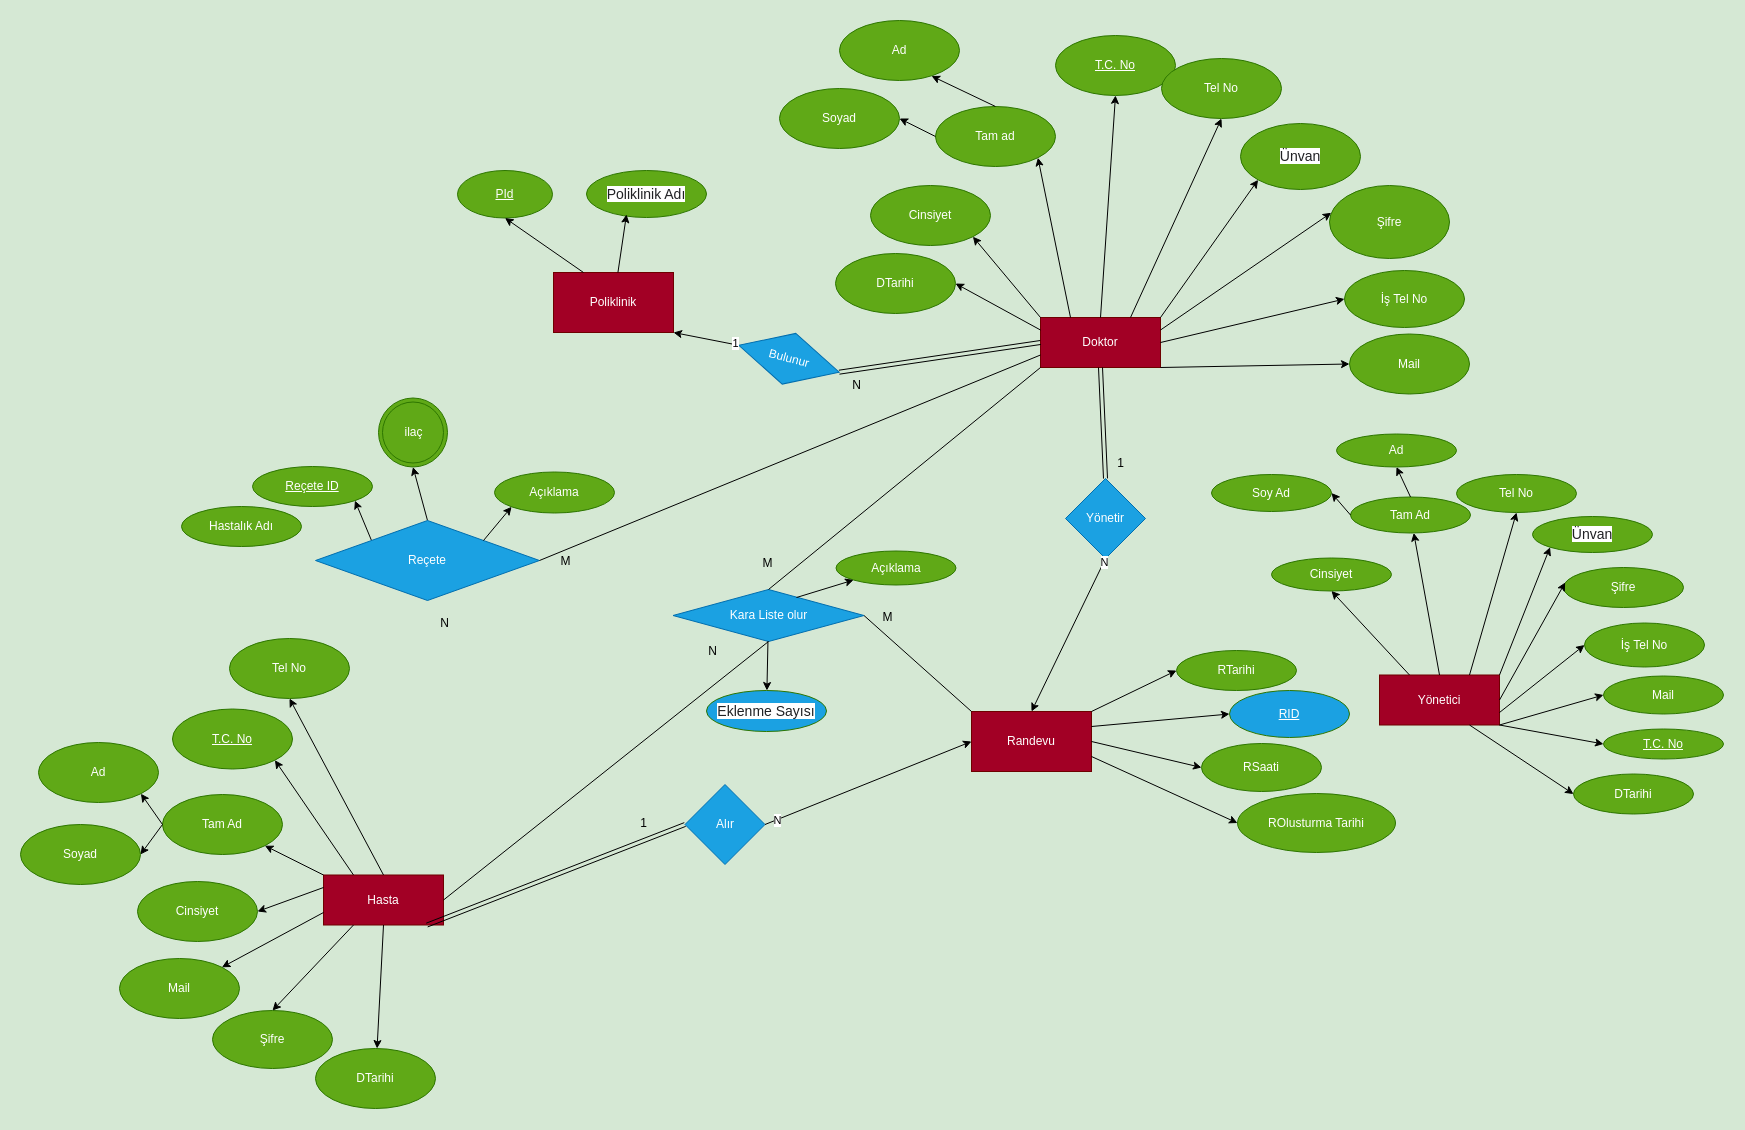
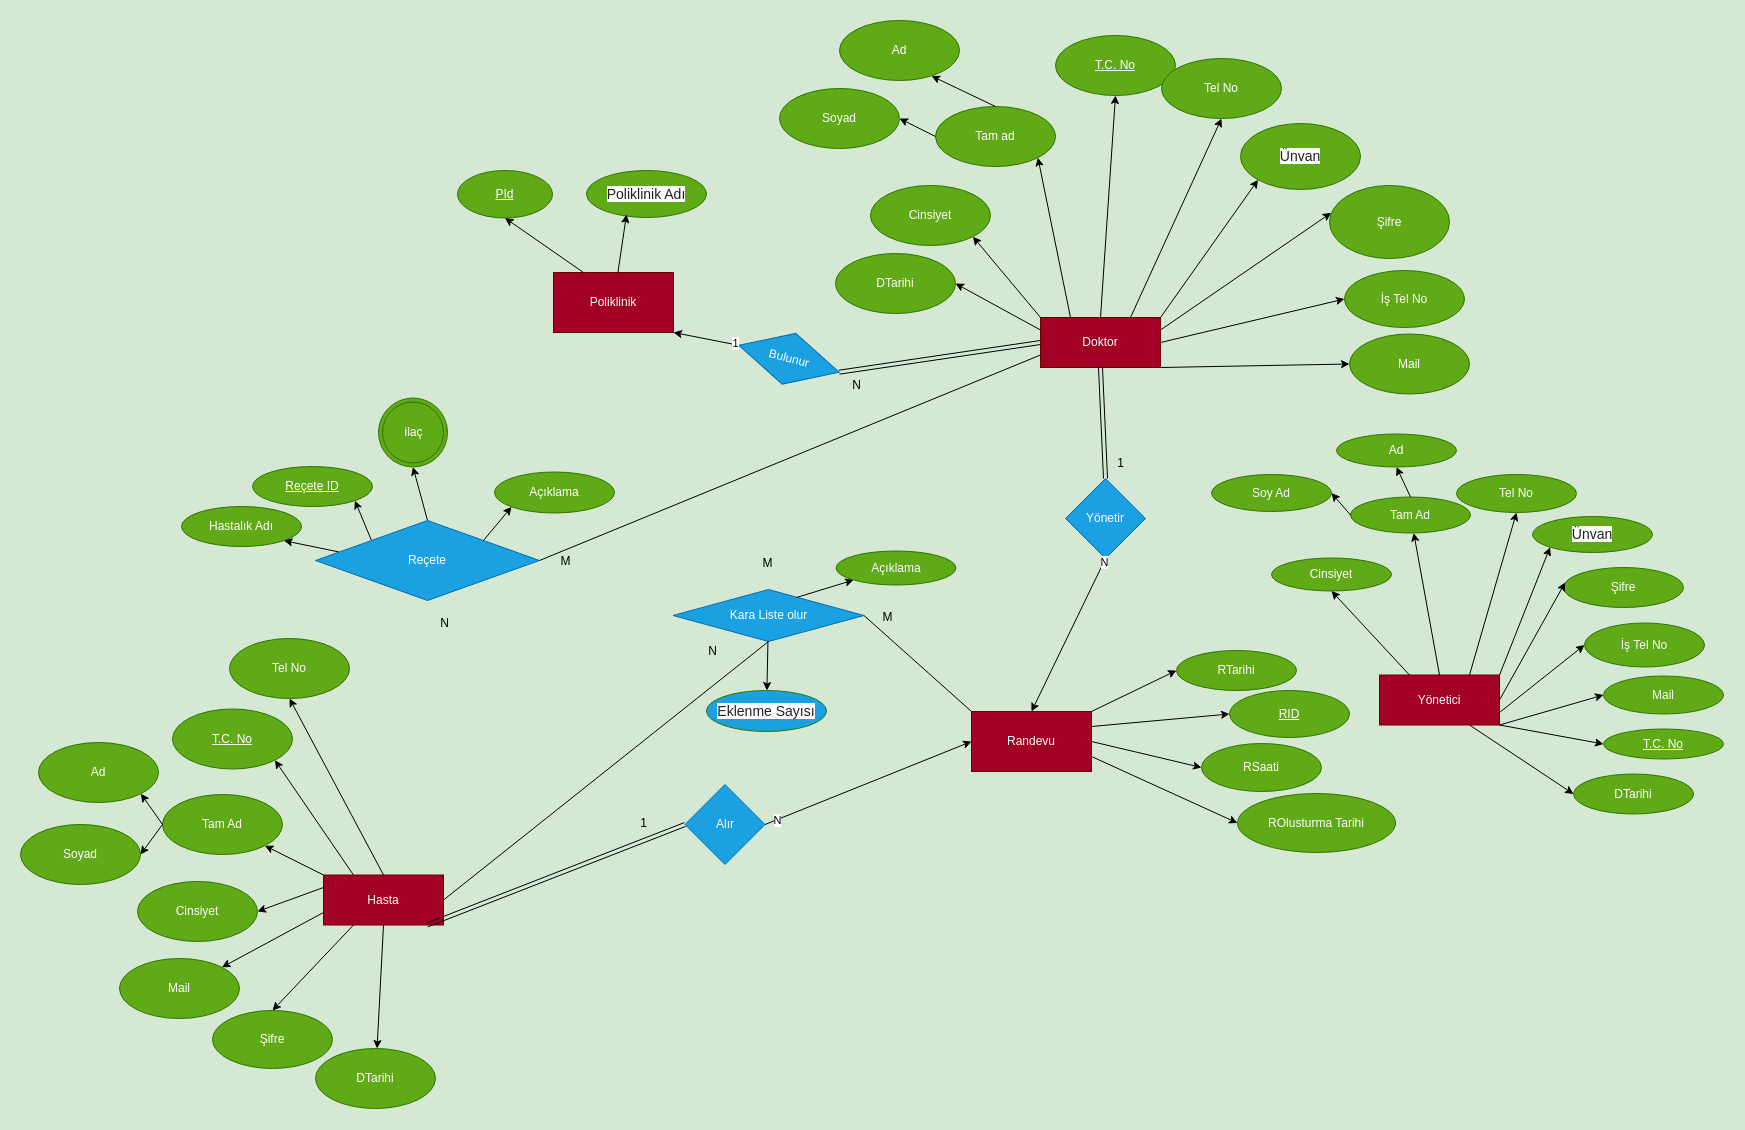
(904, 479) -> none
none -> (315, 547)
(1290, 714) -> (1290, 714)
